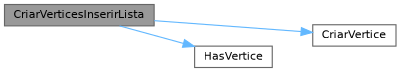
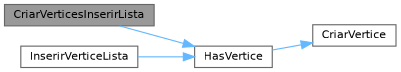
(228, 26) -> (287, 47)
none -> (79, 57)
